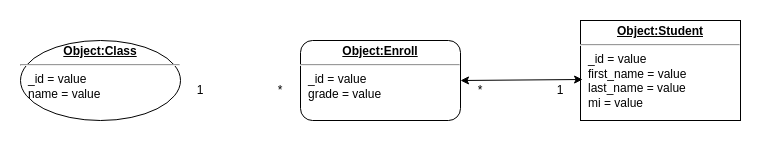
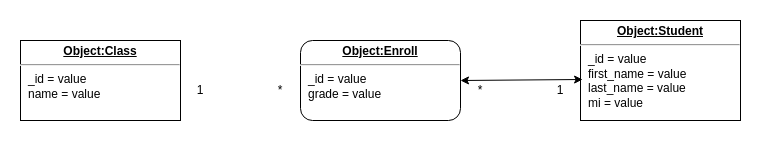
(101, 81) -> (101, 81)
